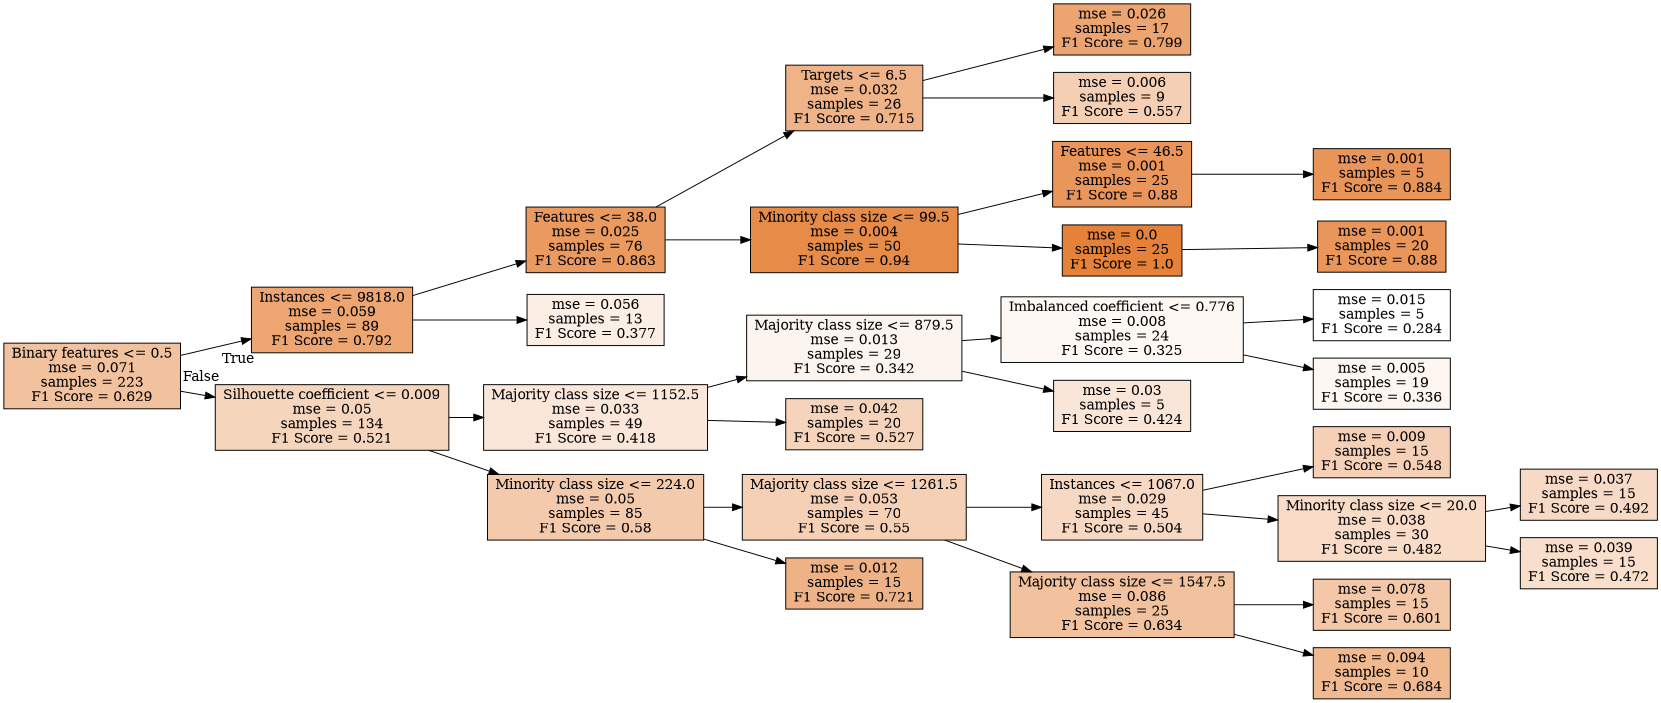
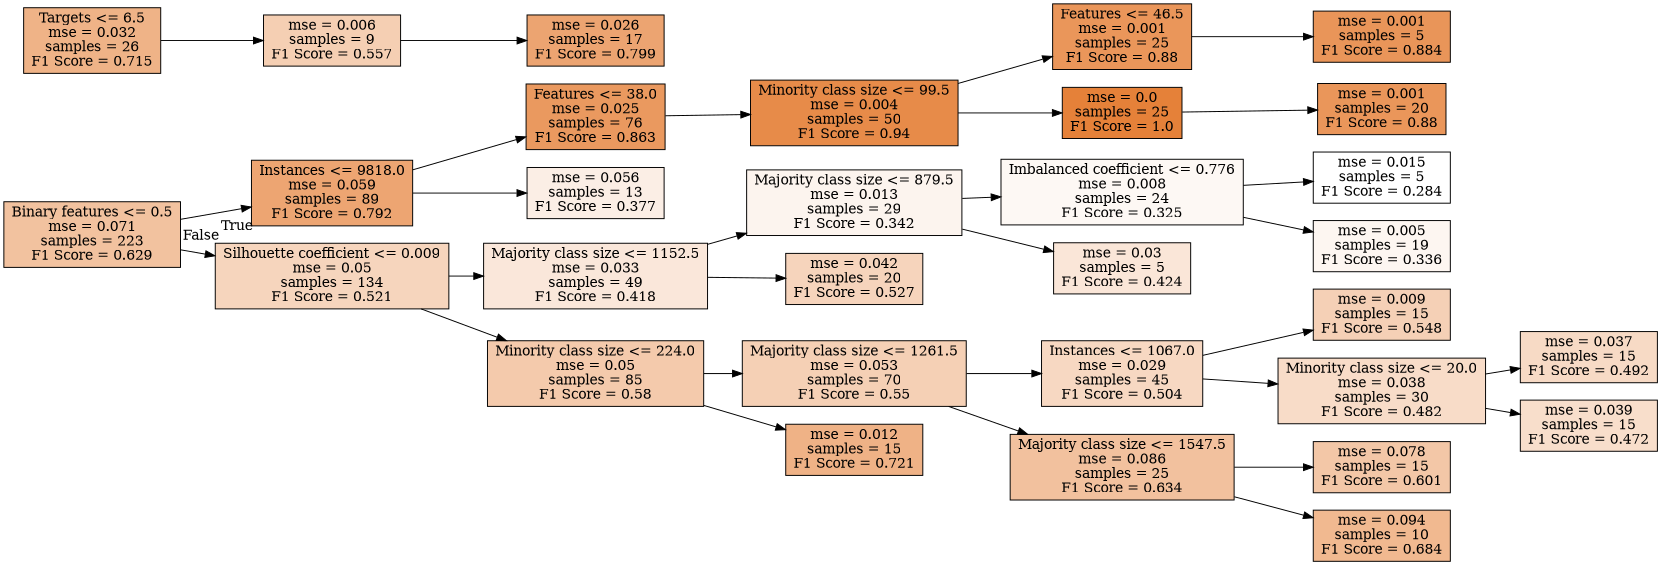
(983, 65) -> (459, 41)
(721, 171) -> none
